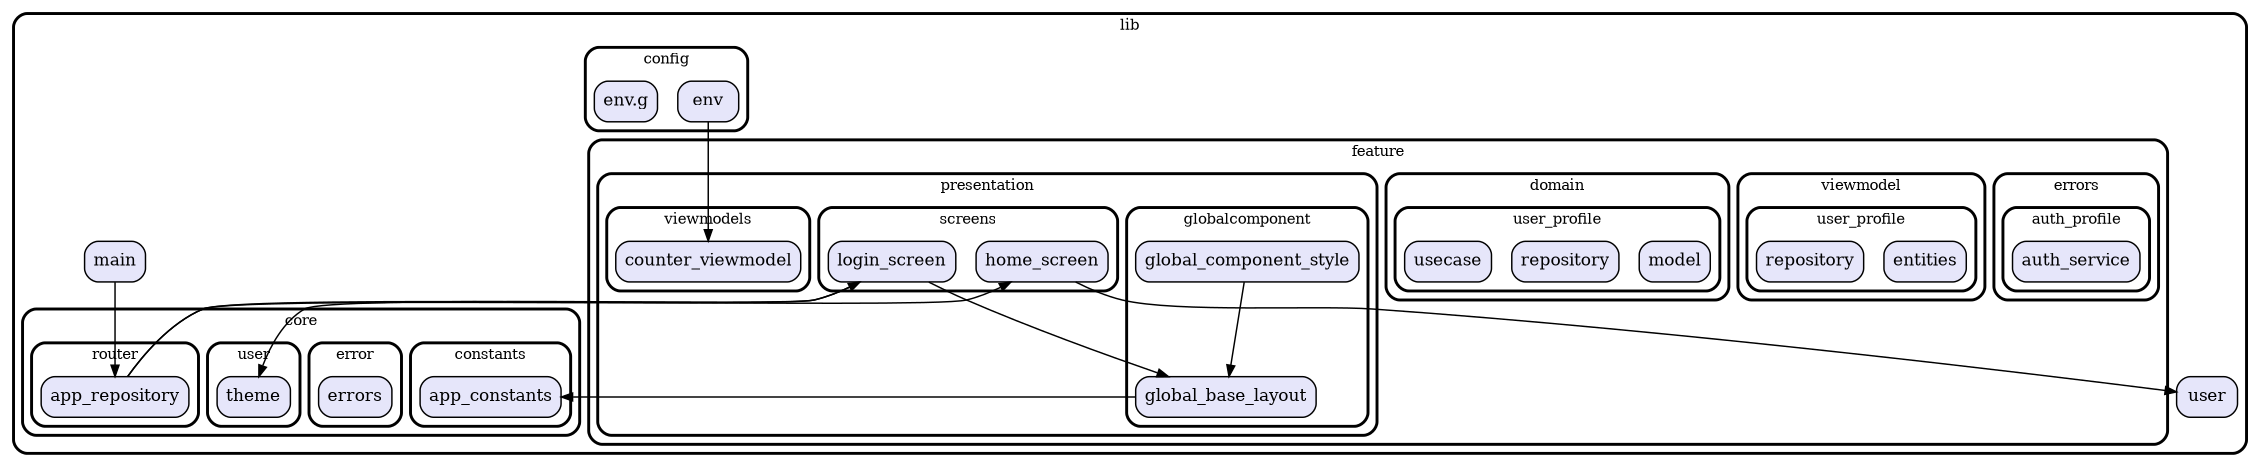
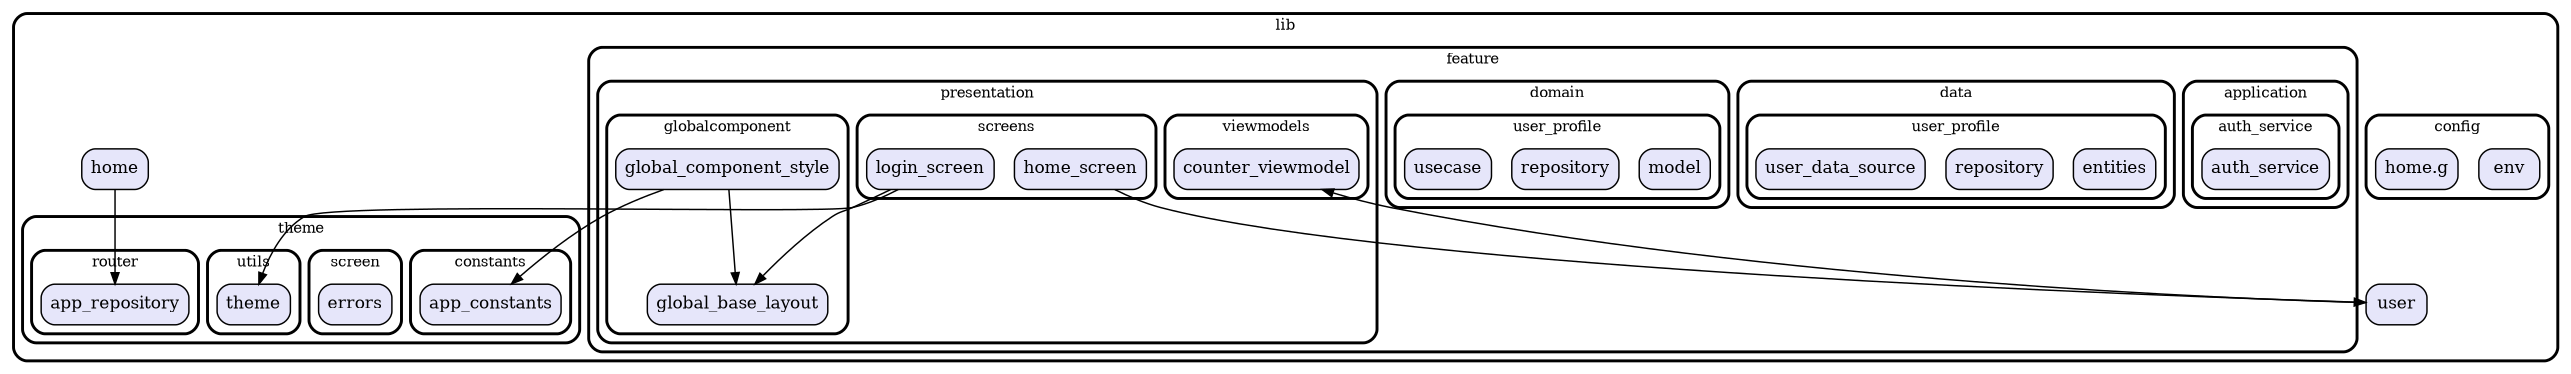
(626, 102) -> (2417, 169)
none -> (1841, 169)
(708, 181) -> (1847, 271)
(1861, 186) -> (1956, 94)
(2076, 186) -> (2266, 94)
(2076, 220) -> (2266, 127)
(115, 262) -> (115, 169)
(476, 302) -> none
(552, 302) -> none
(301, 321) -> (301, 229)
(254, 355) -> (254, 263)
(355, 355) -> (355, 263)
(854, 397) -> (570, 237)
